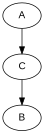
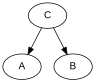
(22, 38) -> (36, 38)
